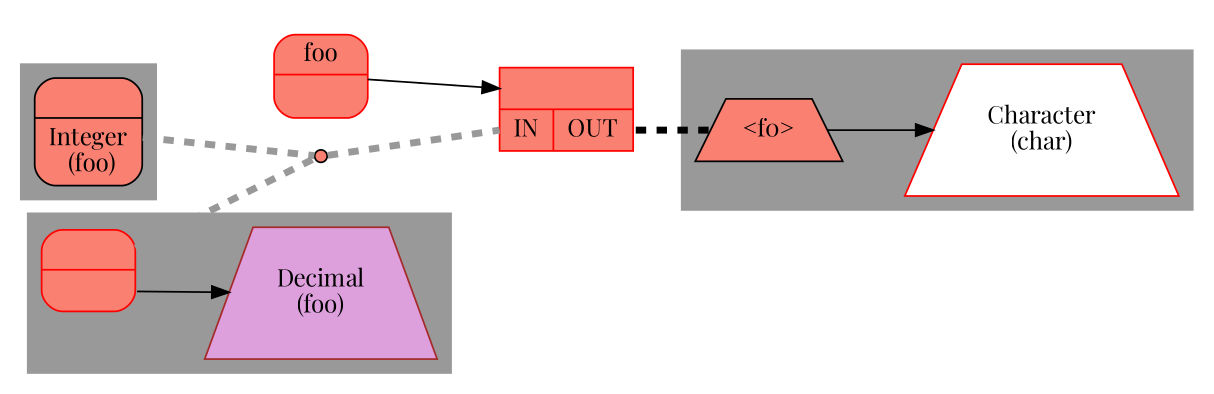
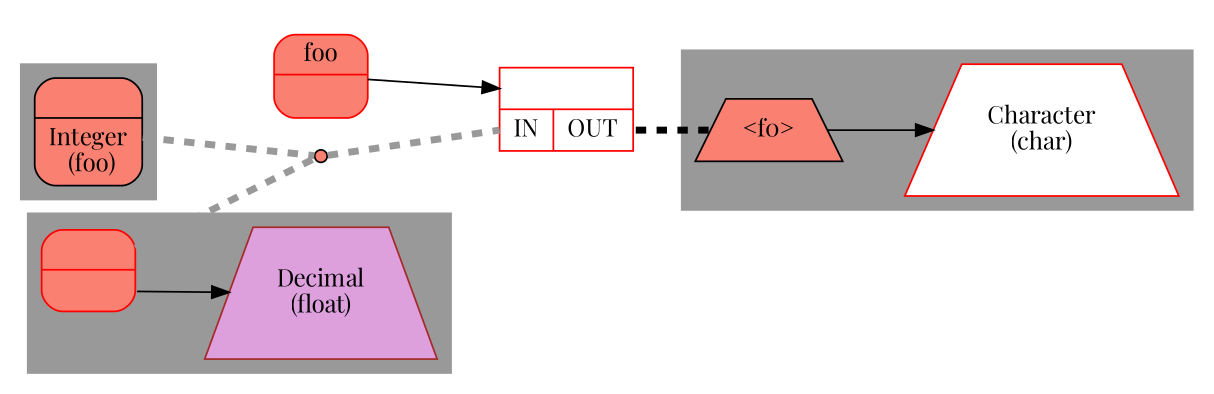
(566, 109) -> (566, 109)
(321, 293) -> (321, 293)
